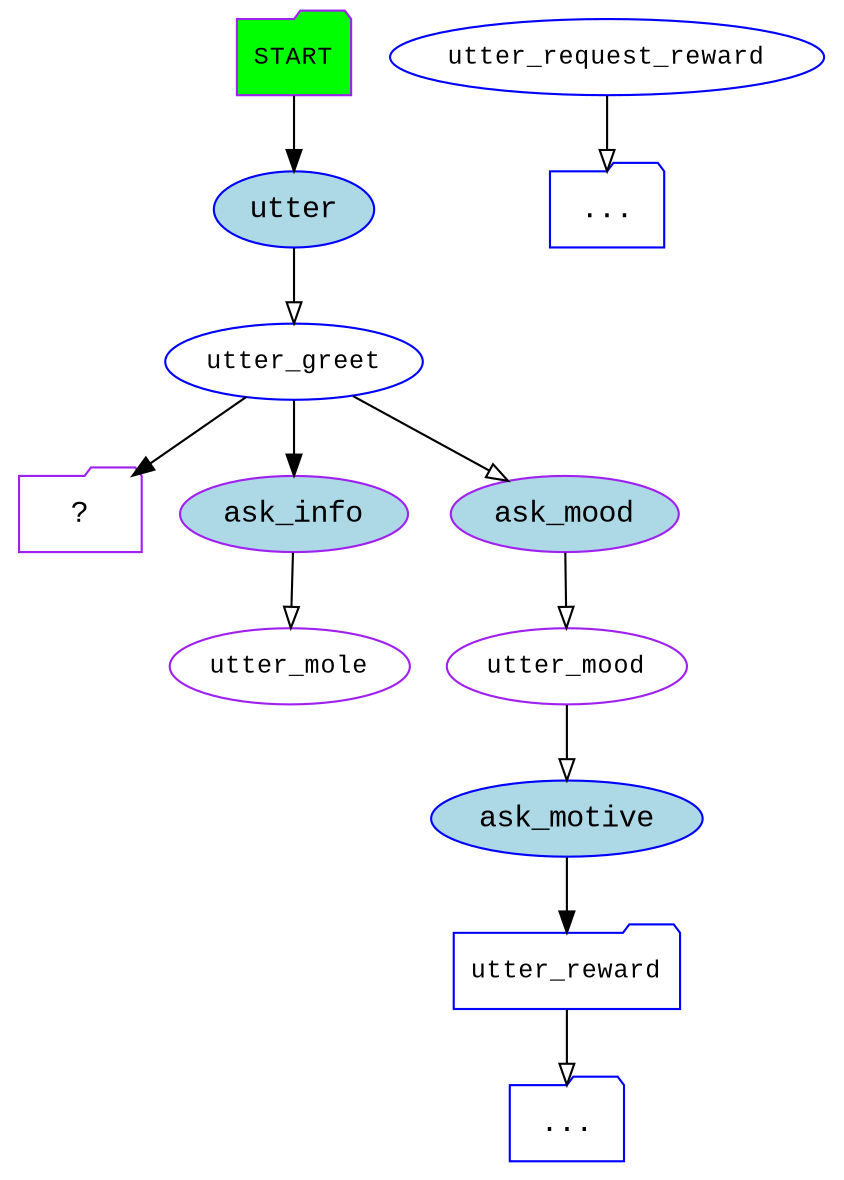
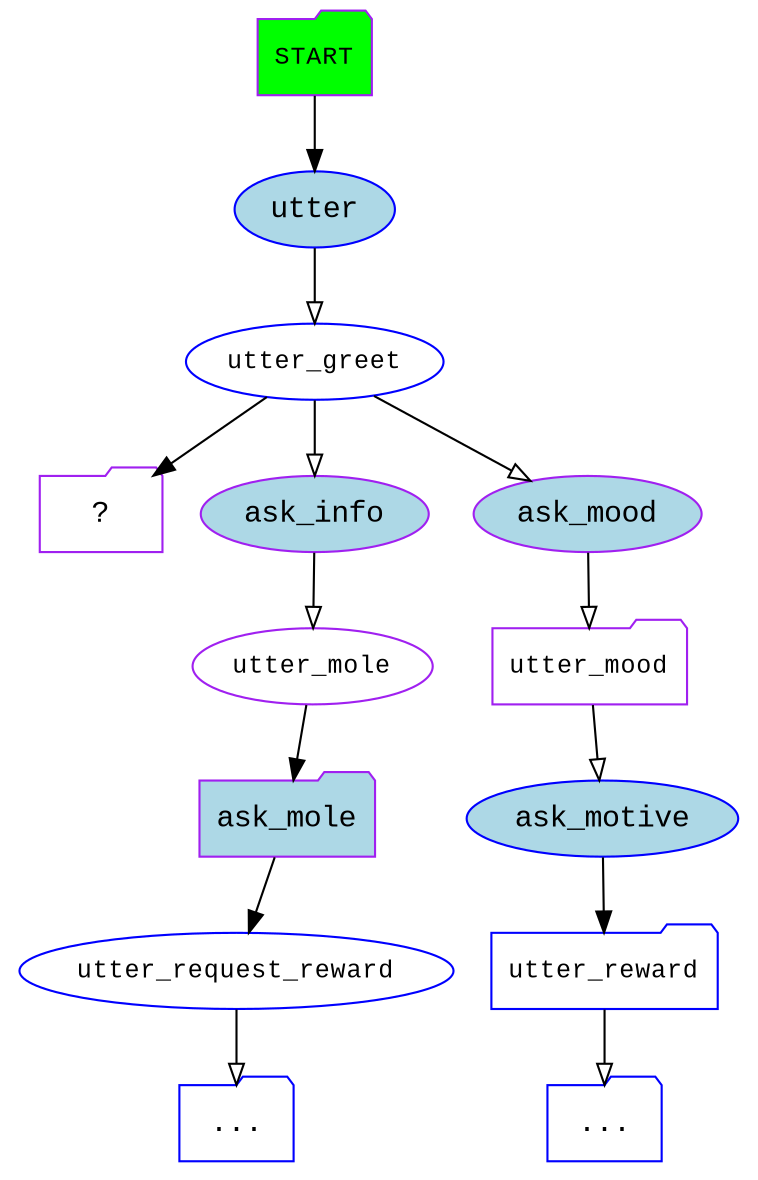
(294, 427) -> (315, 427)
(567, 666) -> (590, 666)
none -> (287, 819)
